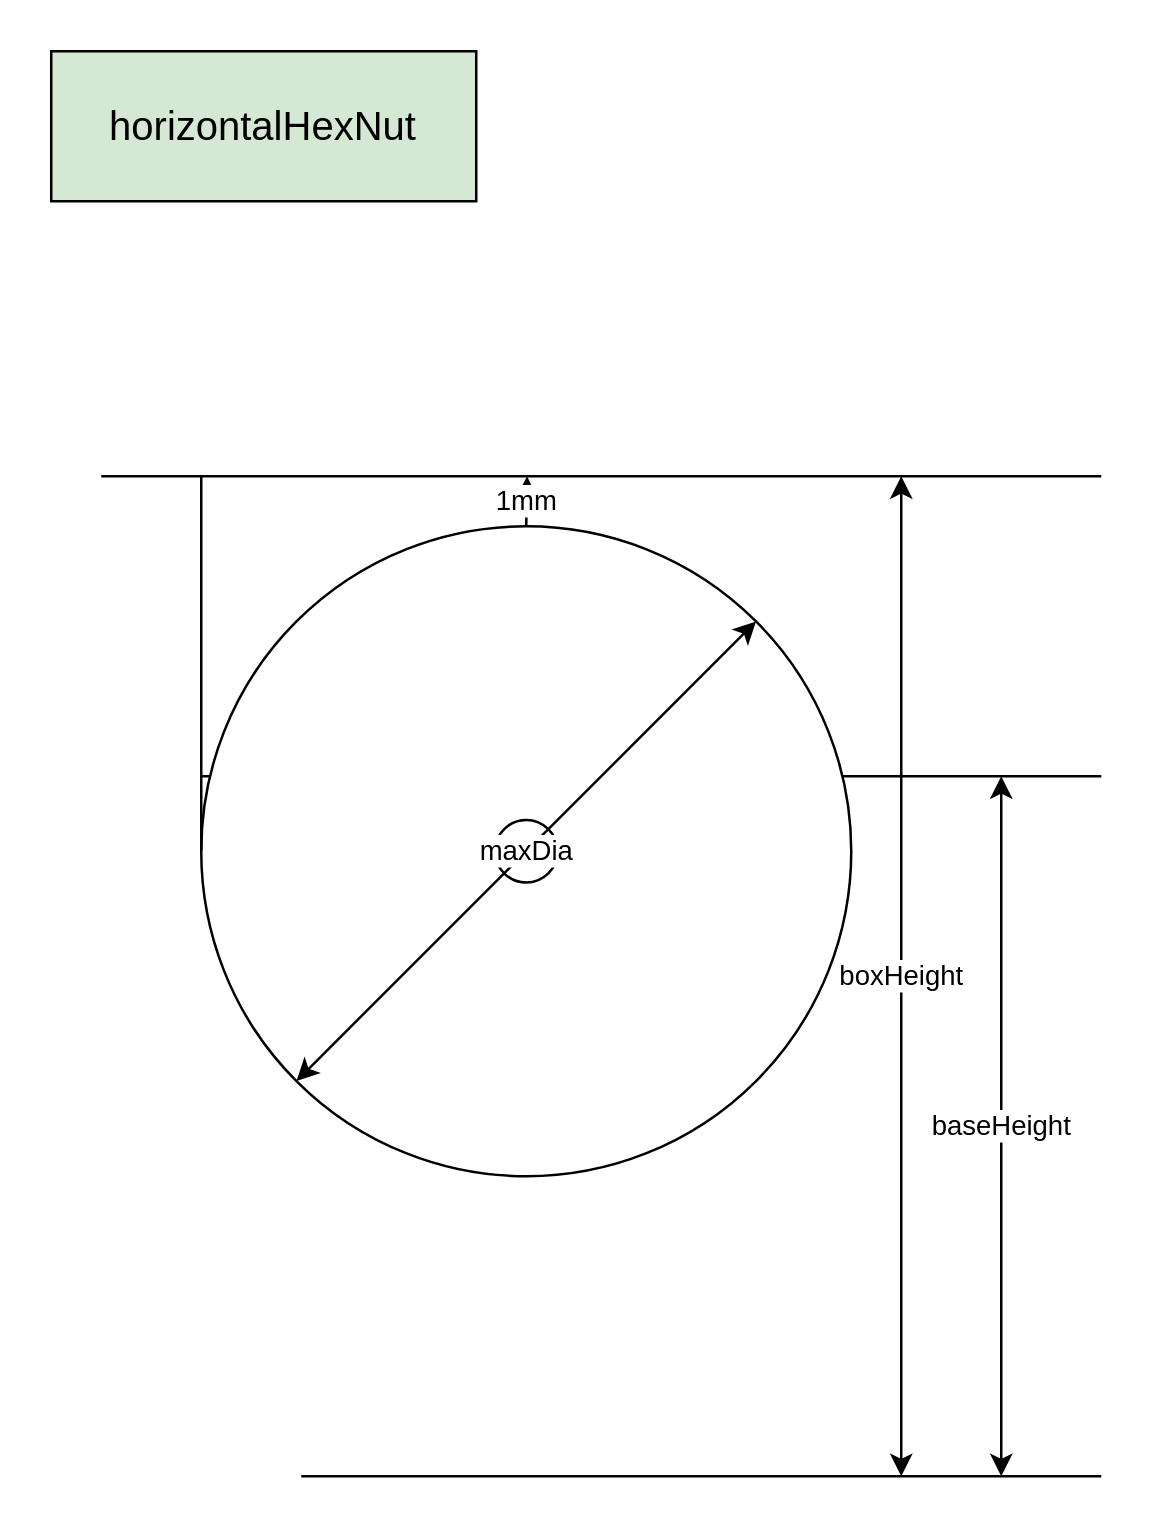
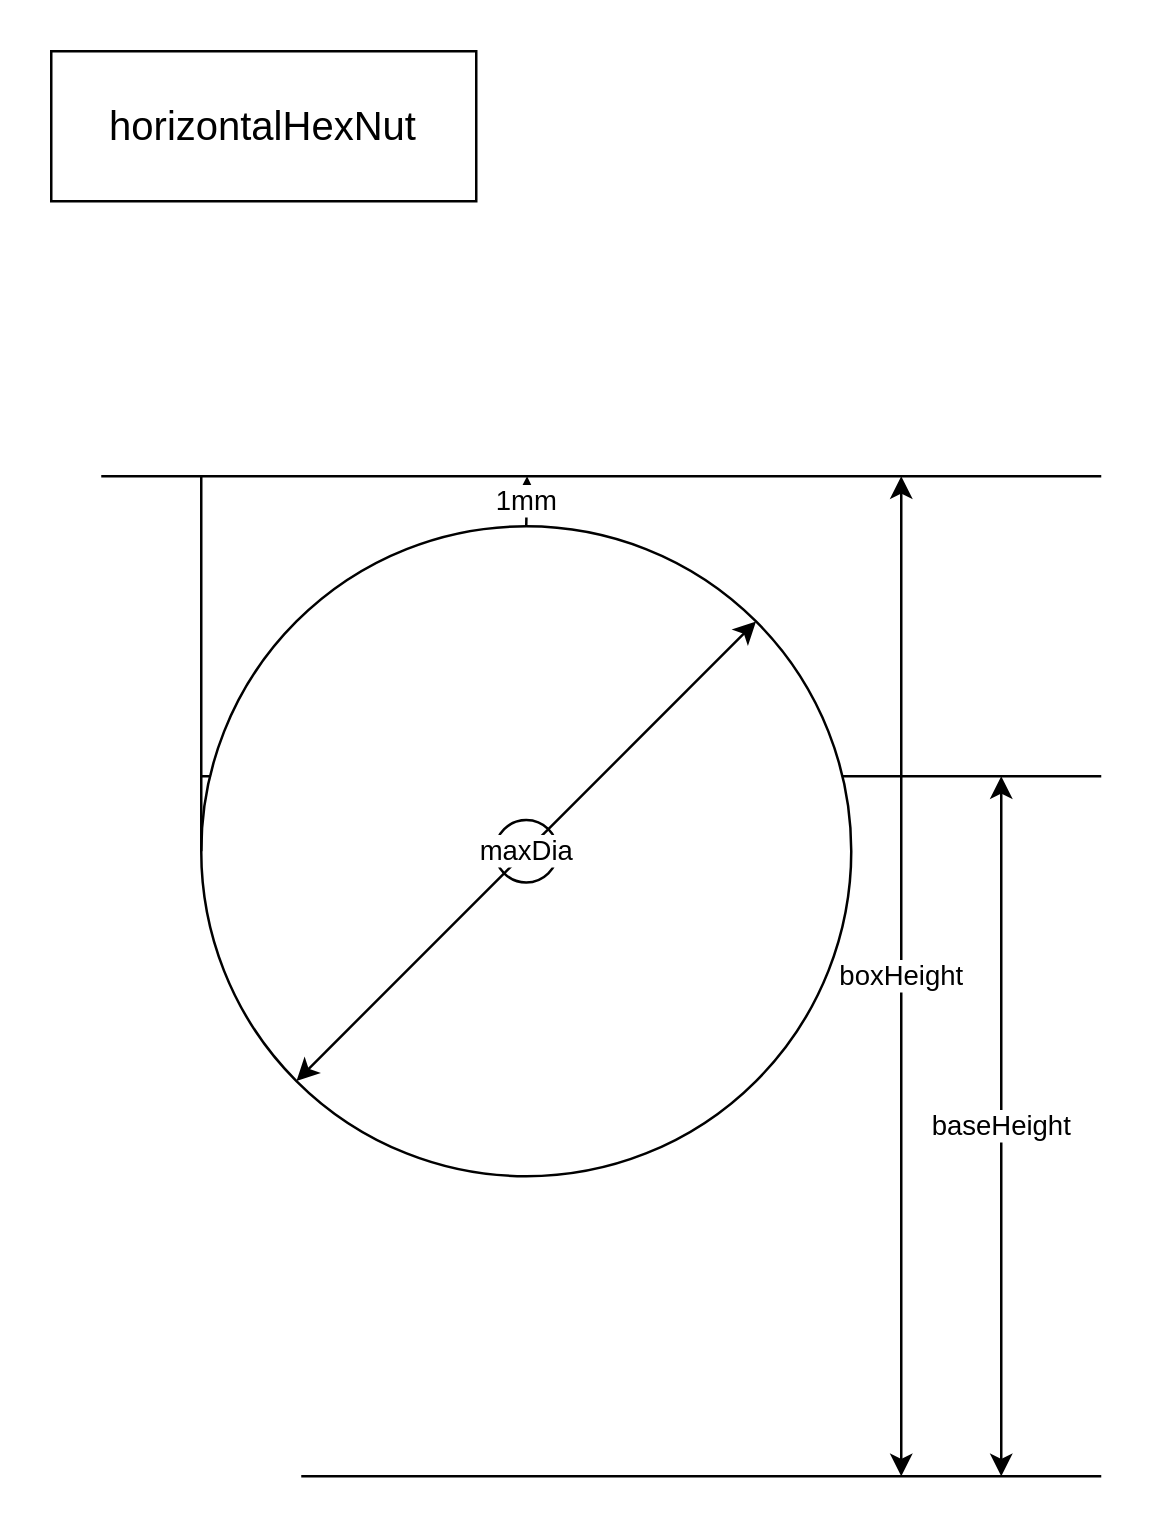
(264, 126) -> (264, 126)
